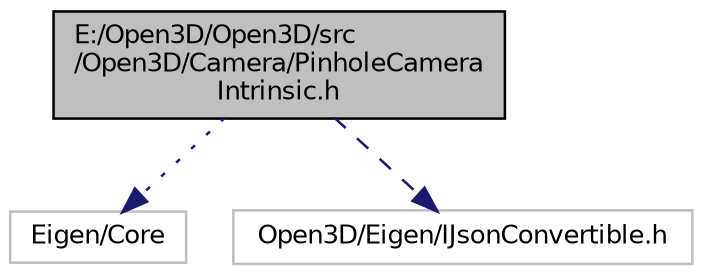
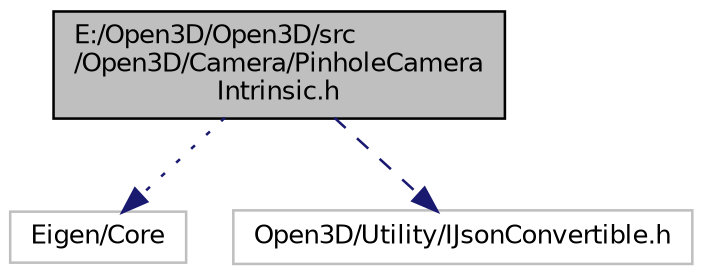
(463, 237) -> (463, 237)
